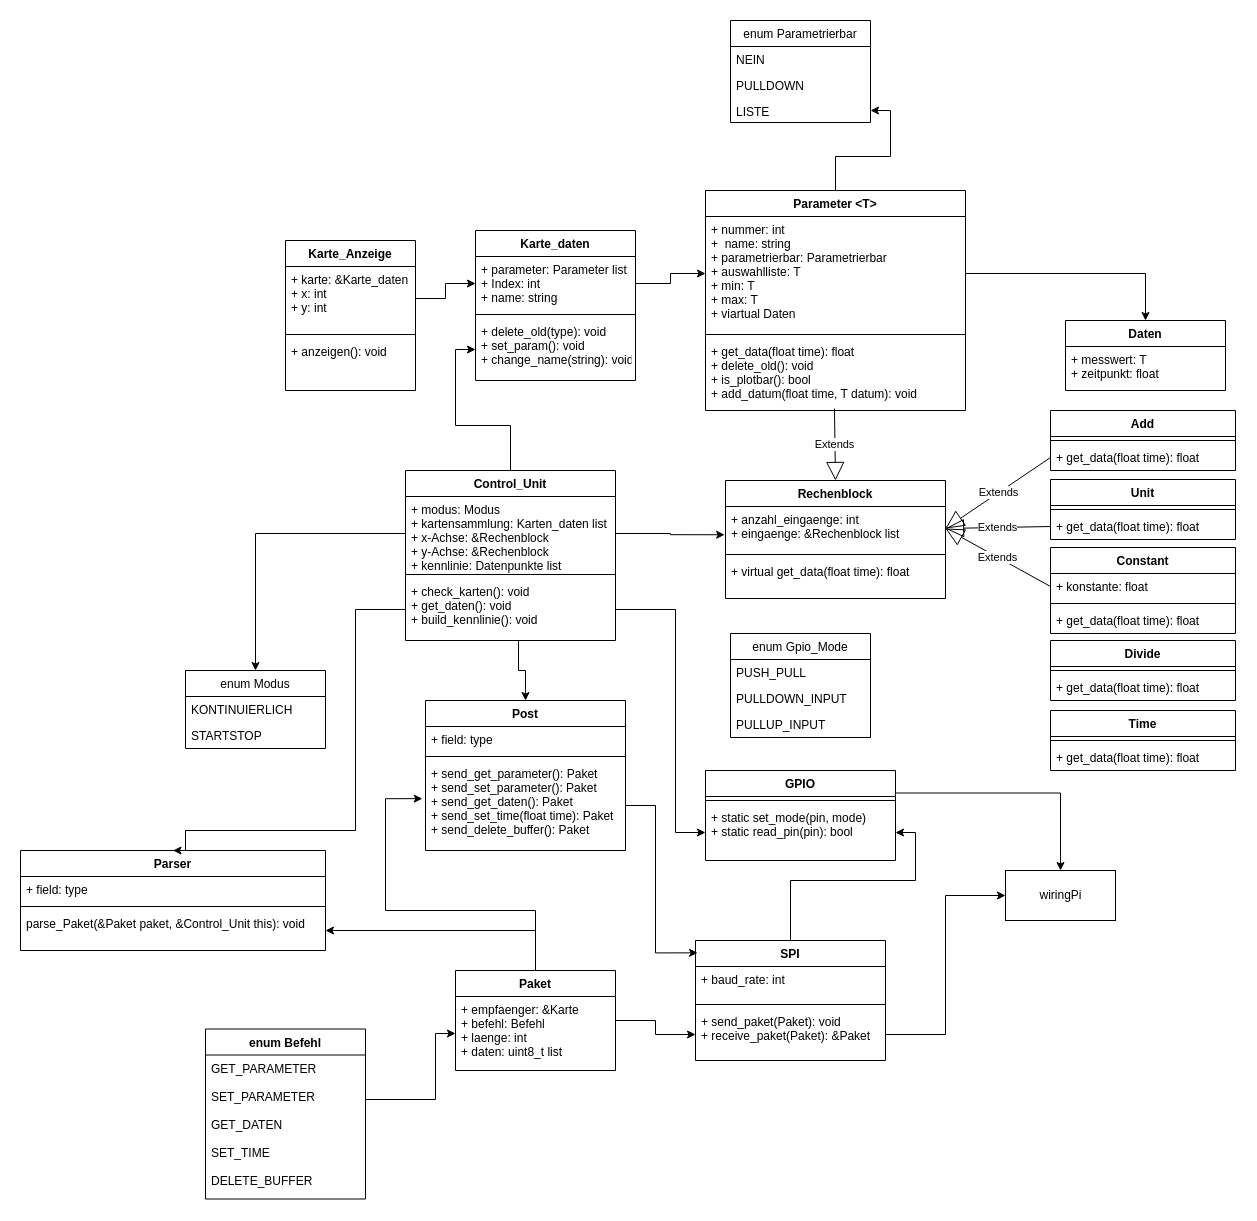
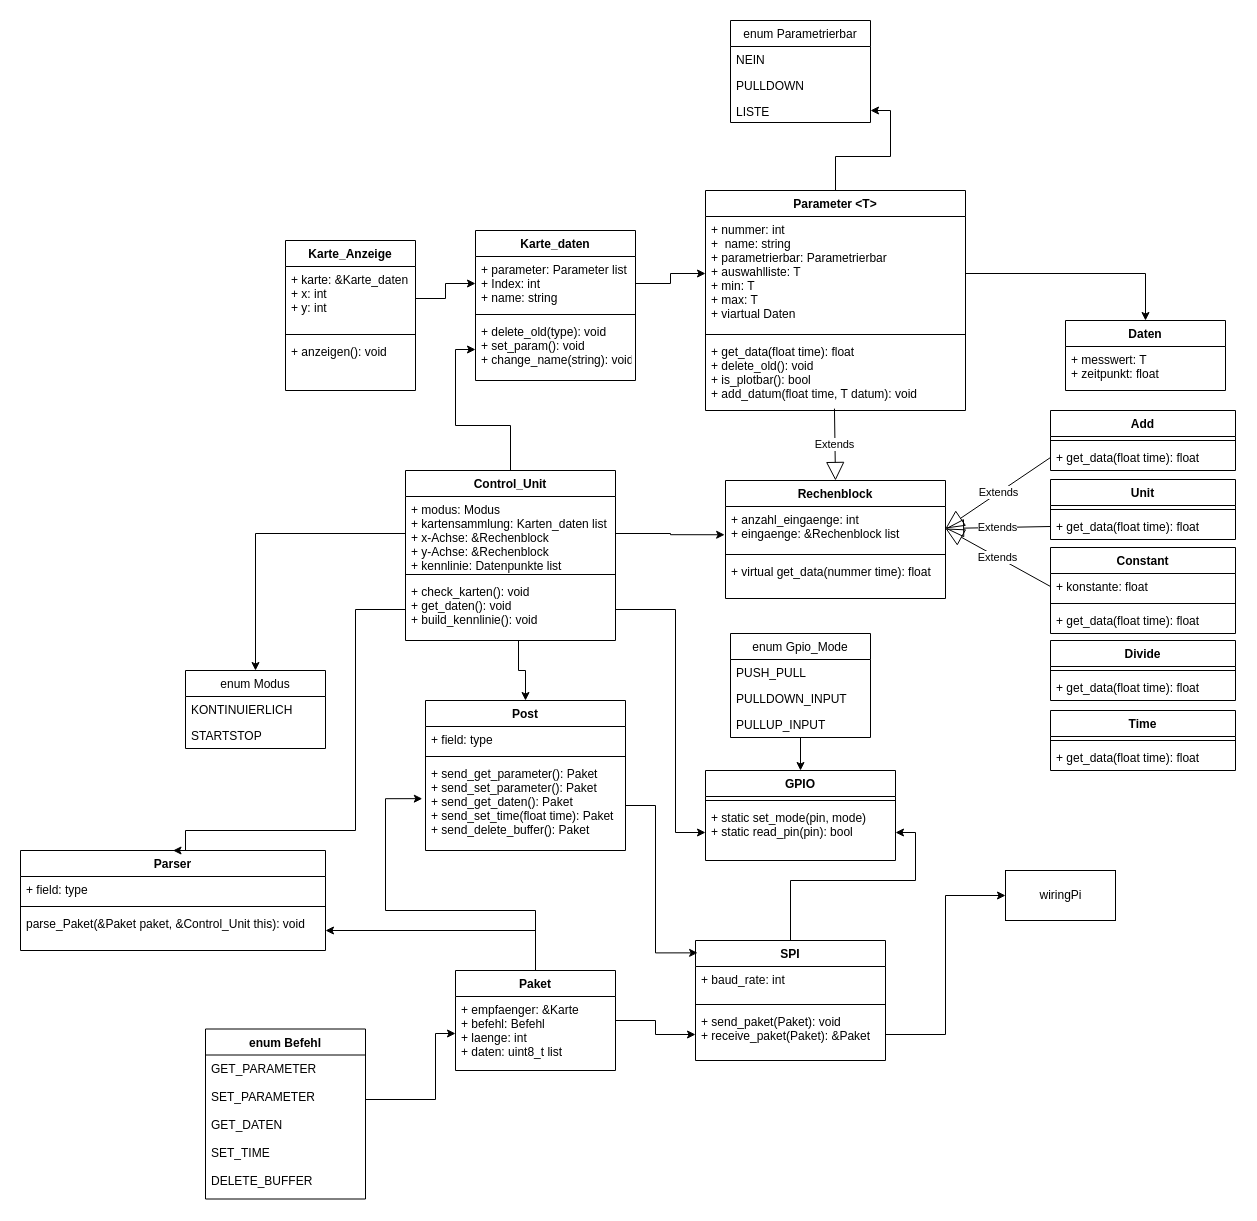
(840, 572) -> (845, 572)
none -> (801, 758)
(1014, 793) -> none
